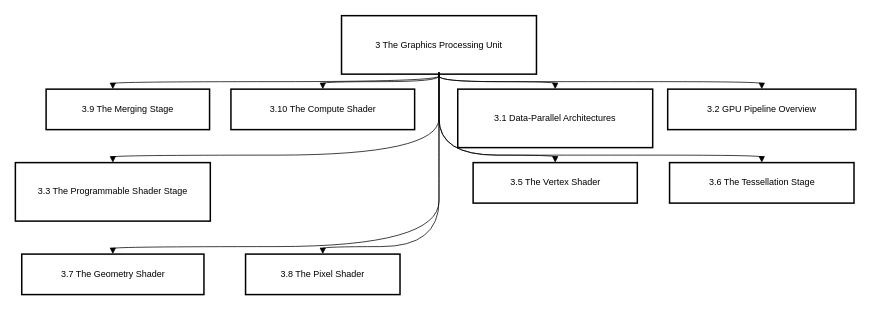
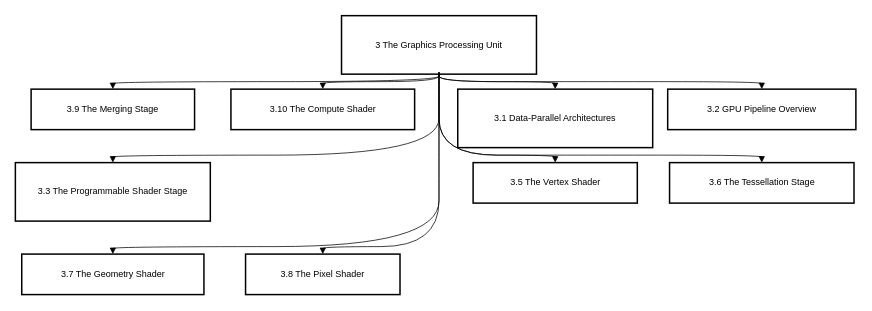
(128, 109) -> (113, 109)
